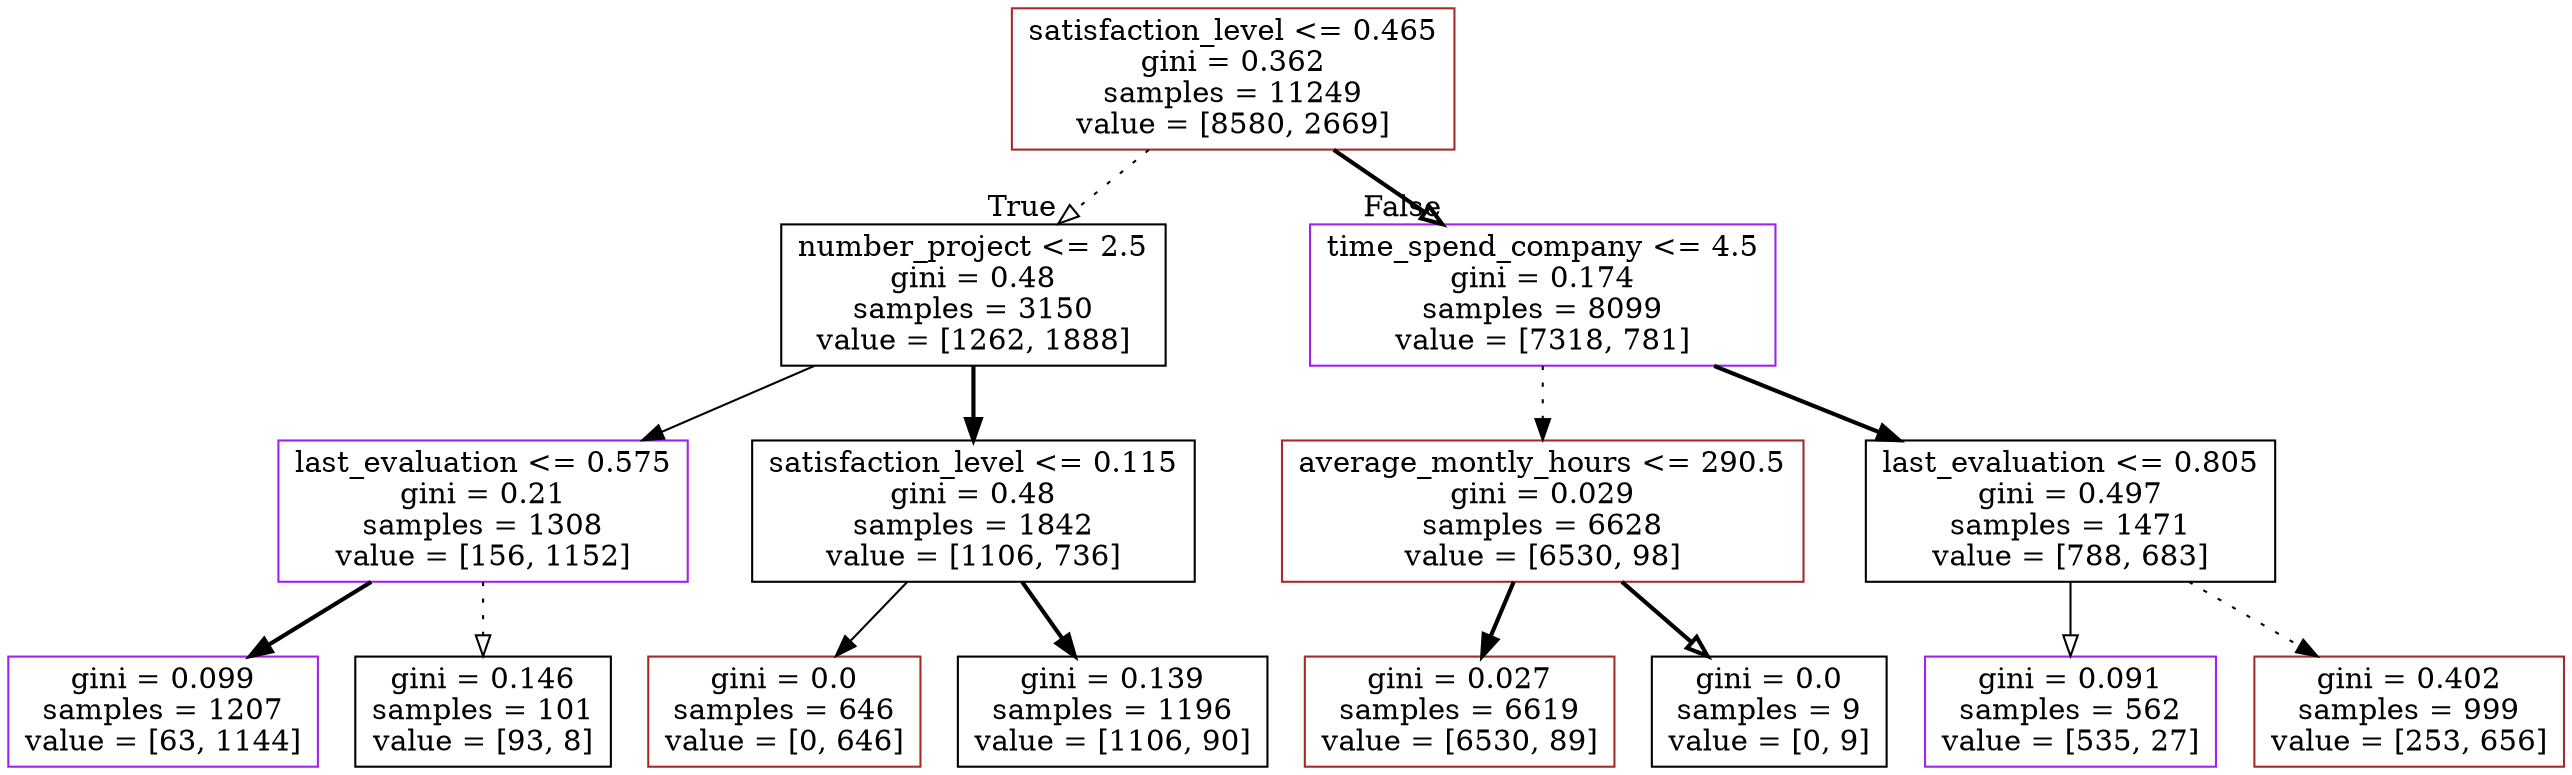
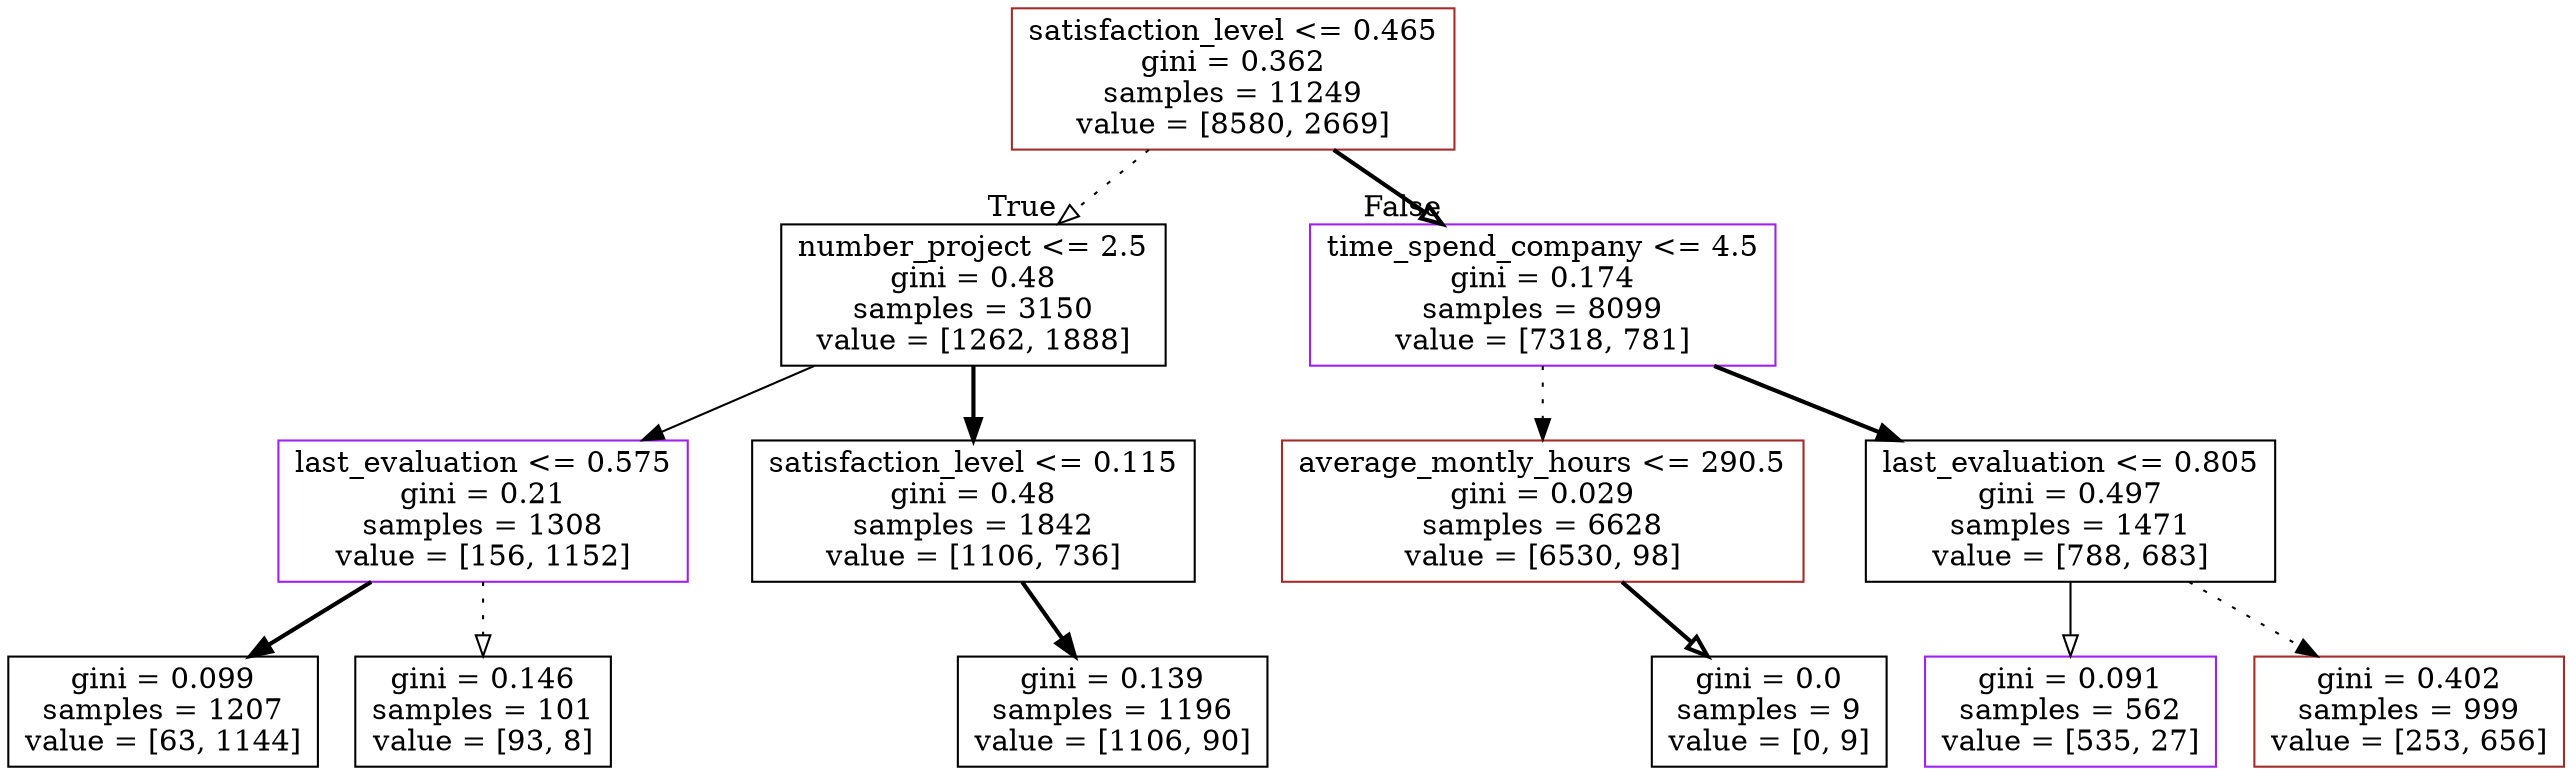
(163, 712) -> (163, 712)
(784, 712) -> none
(1460, 712) -> none
